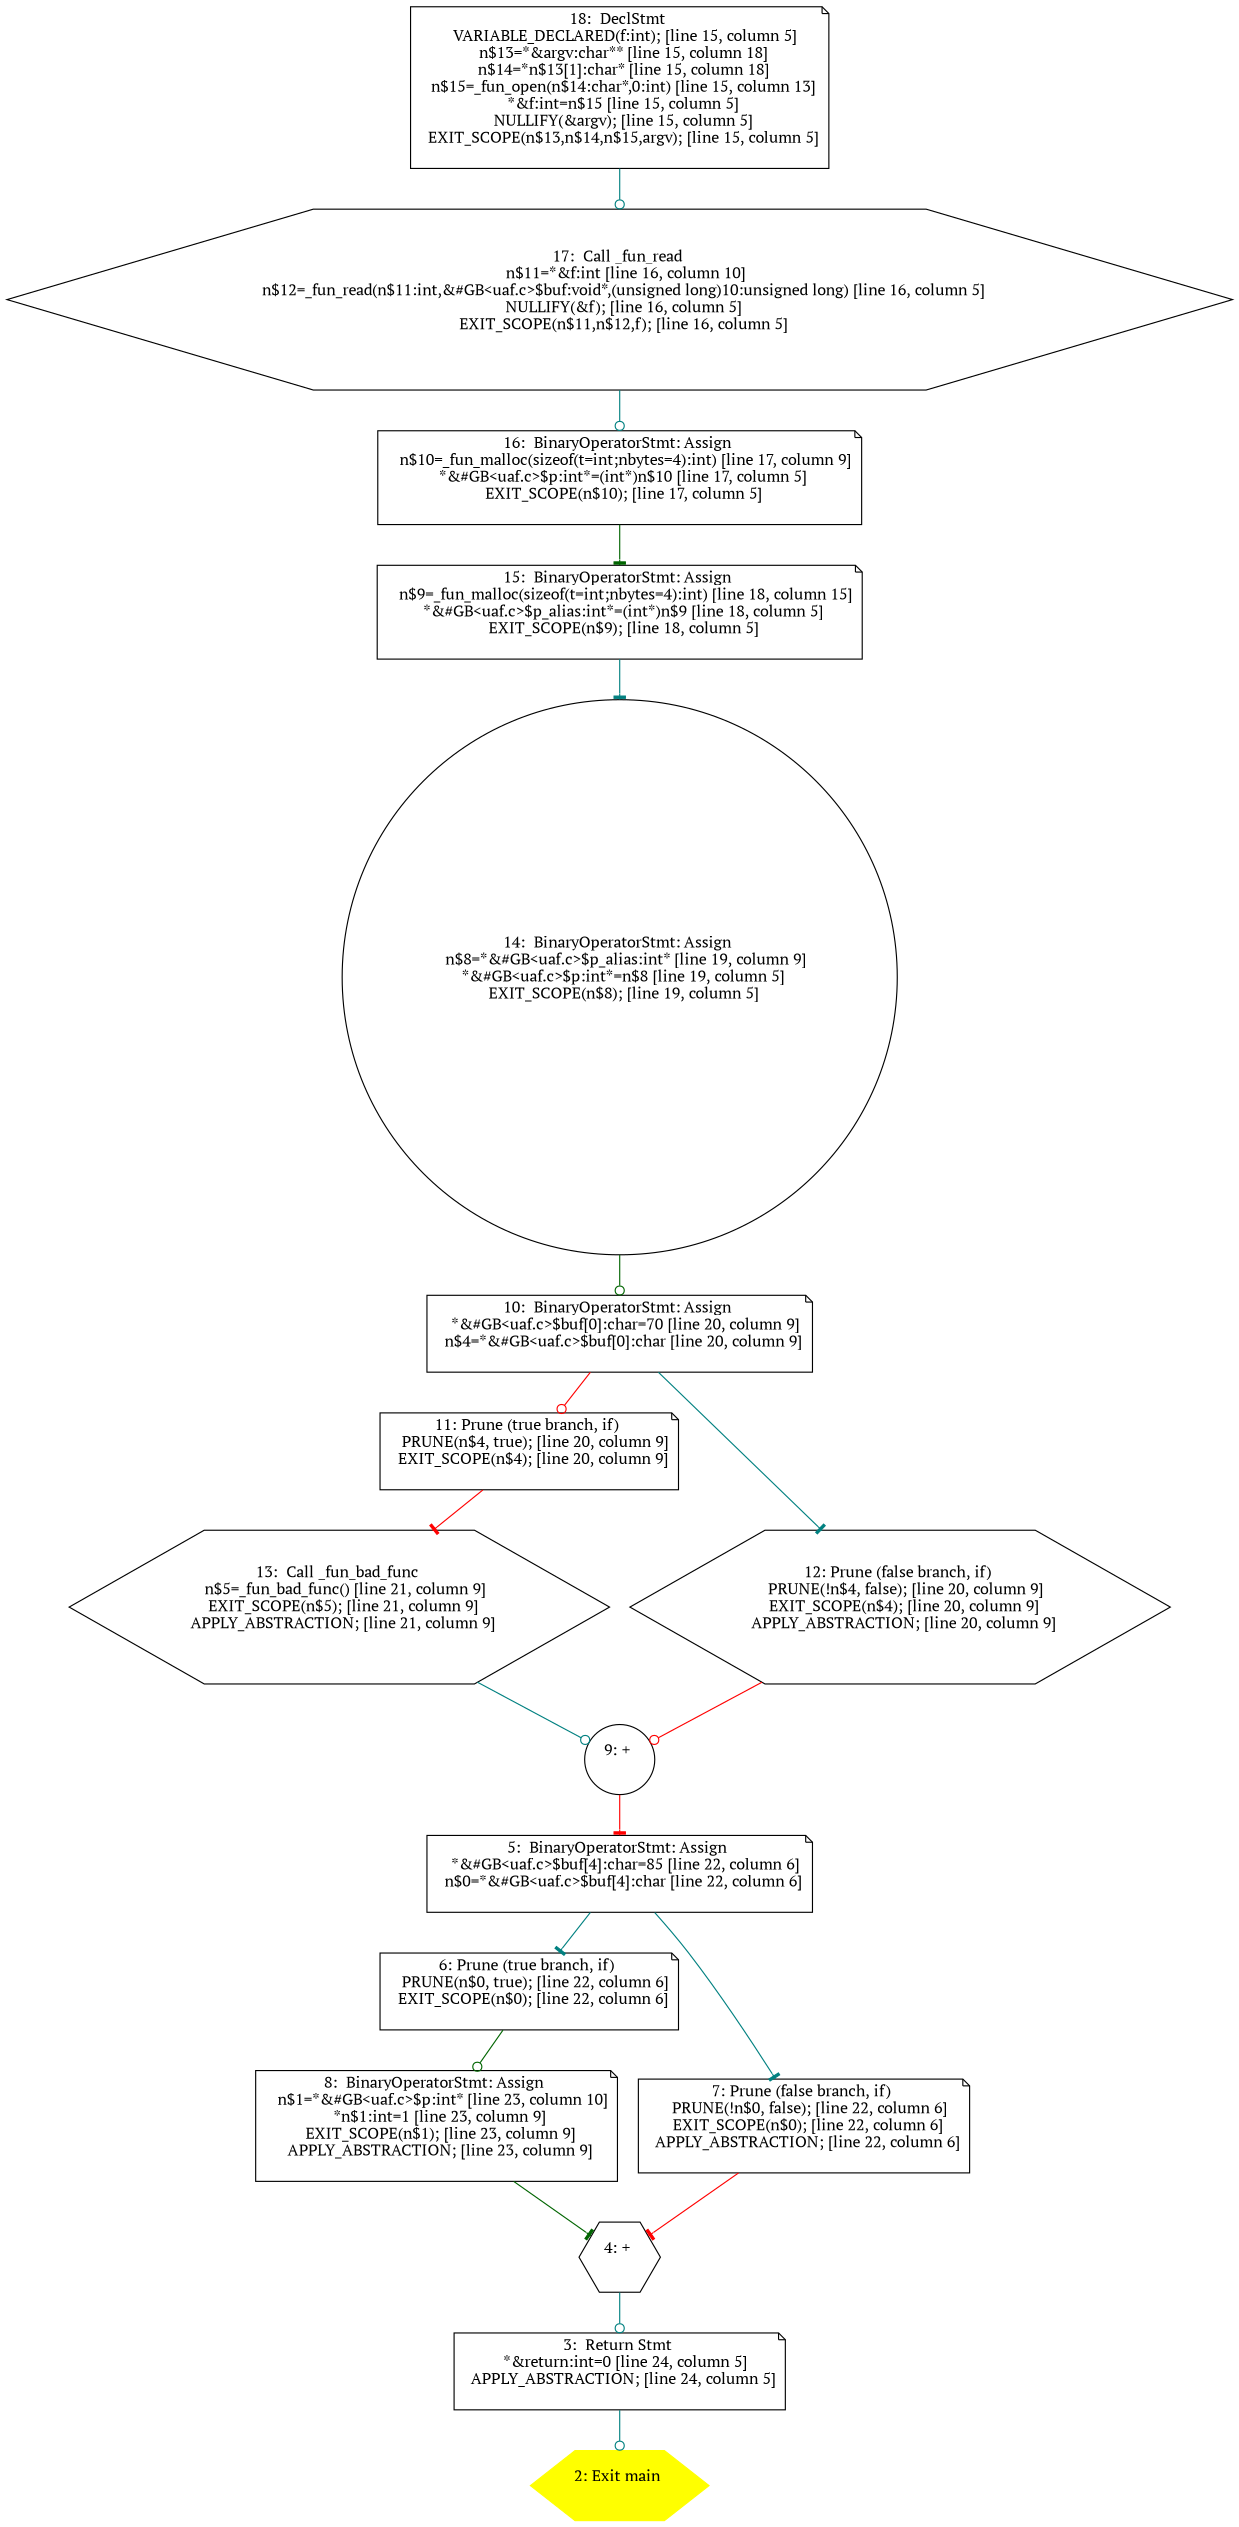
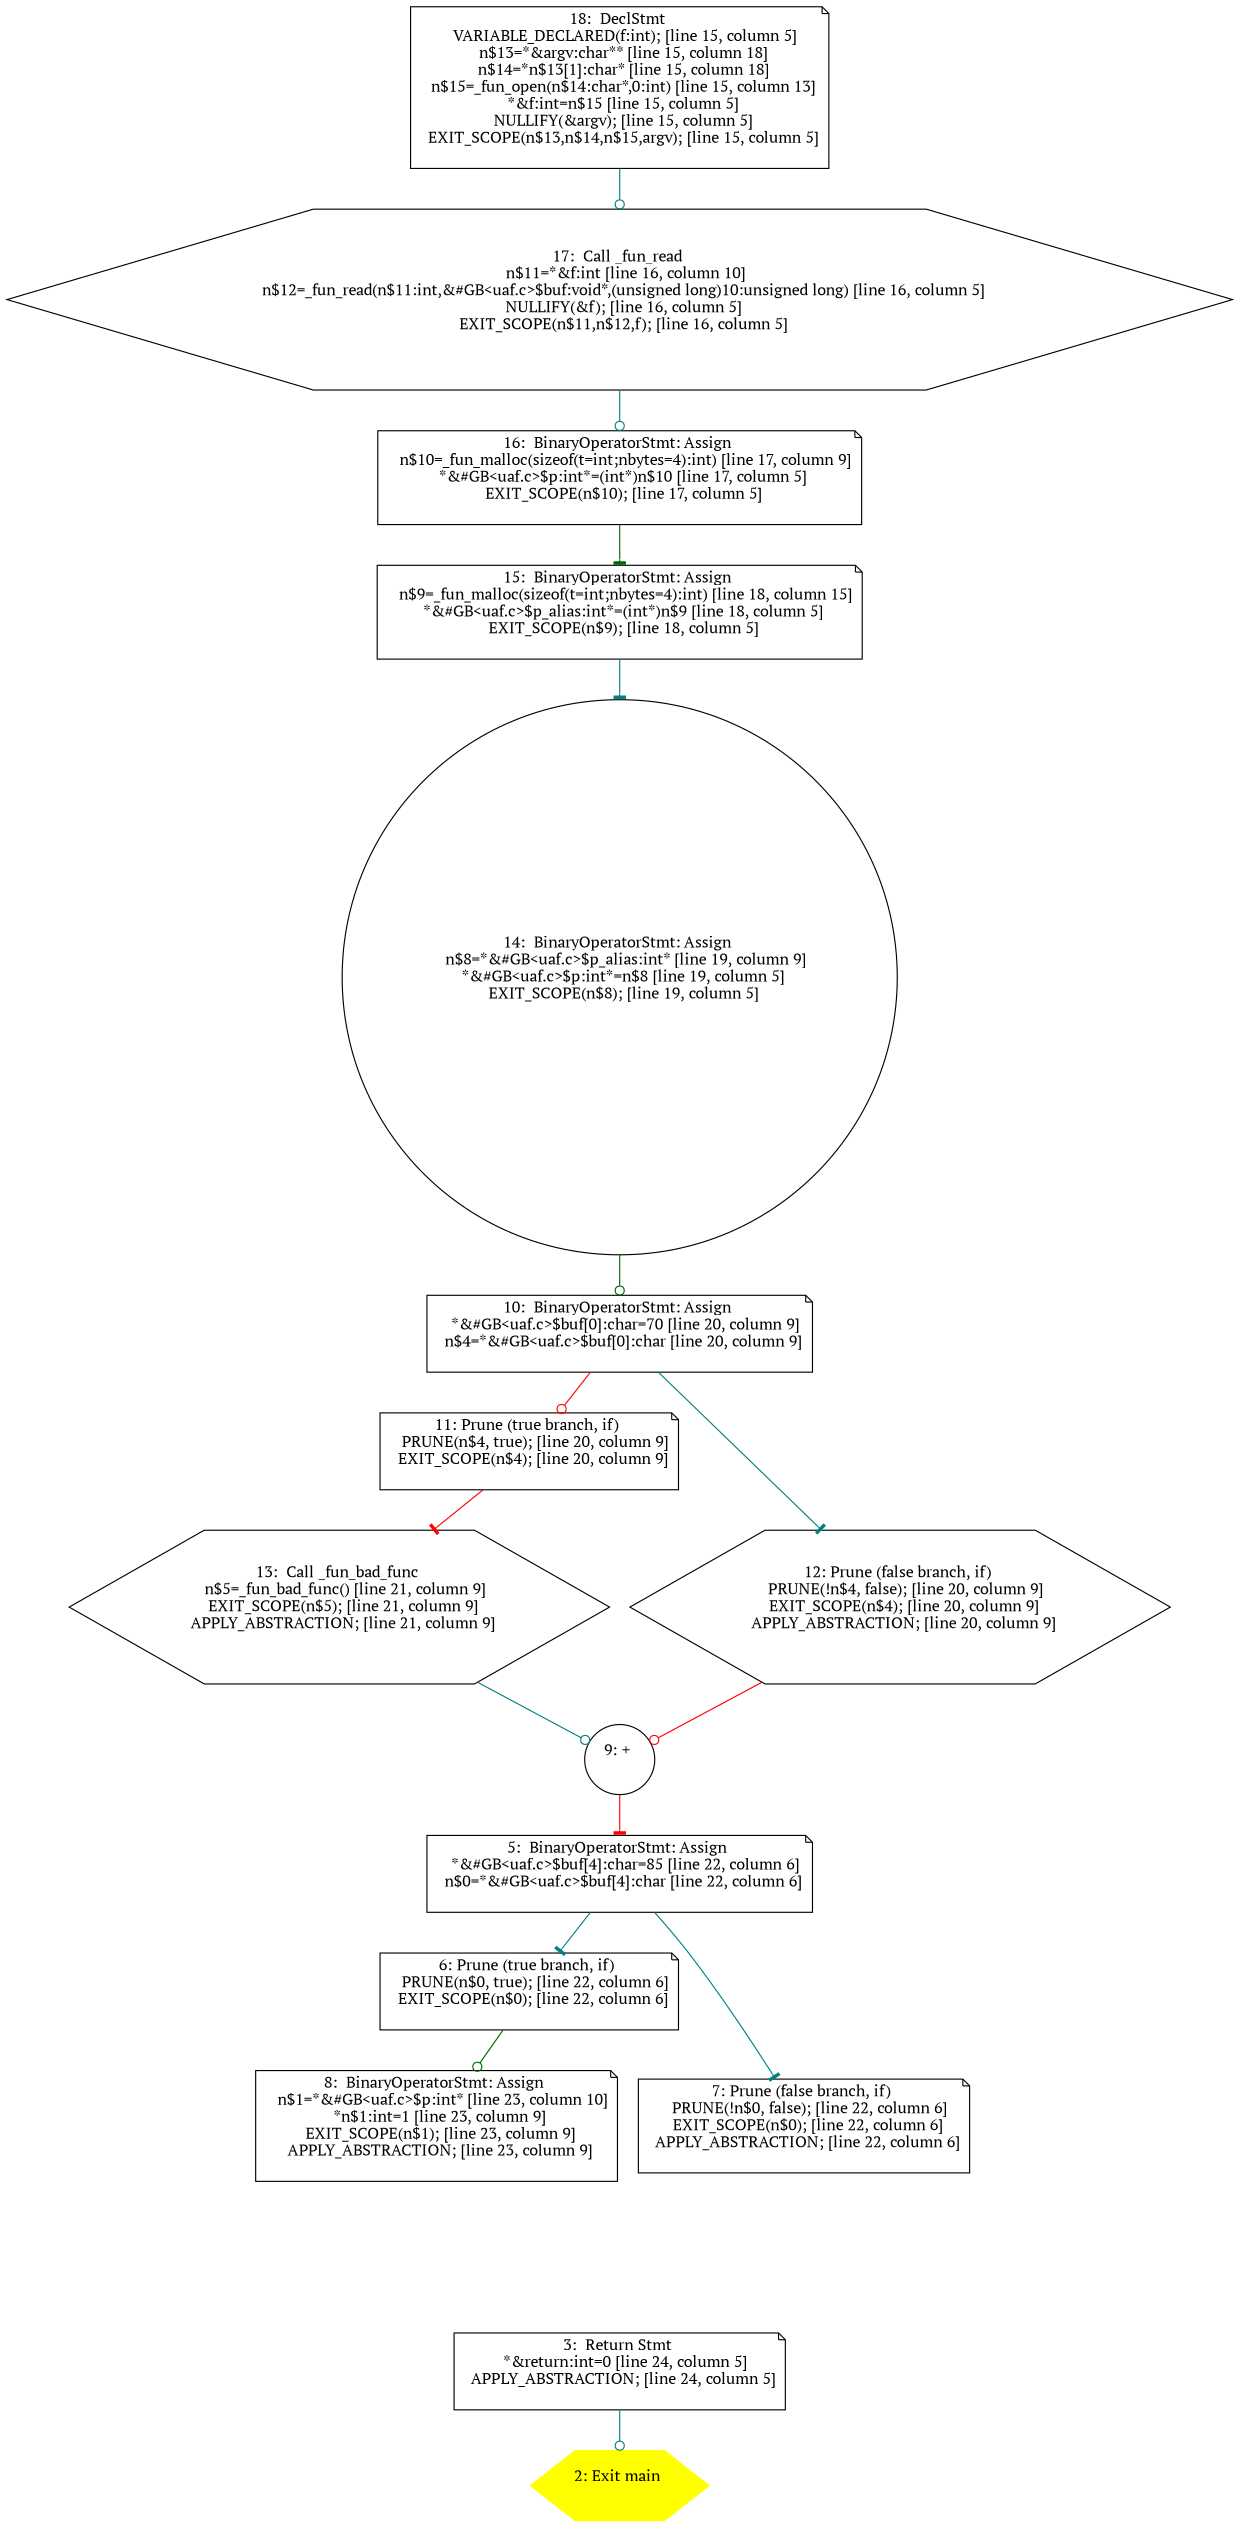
(620, 2257) -> none
